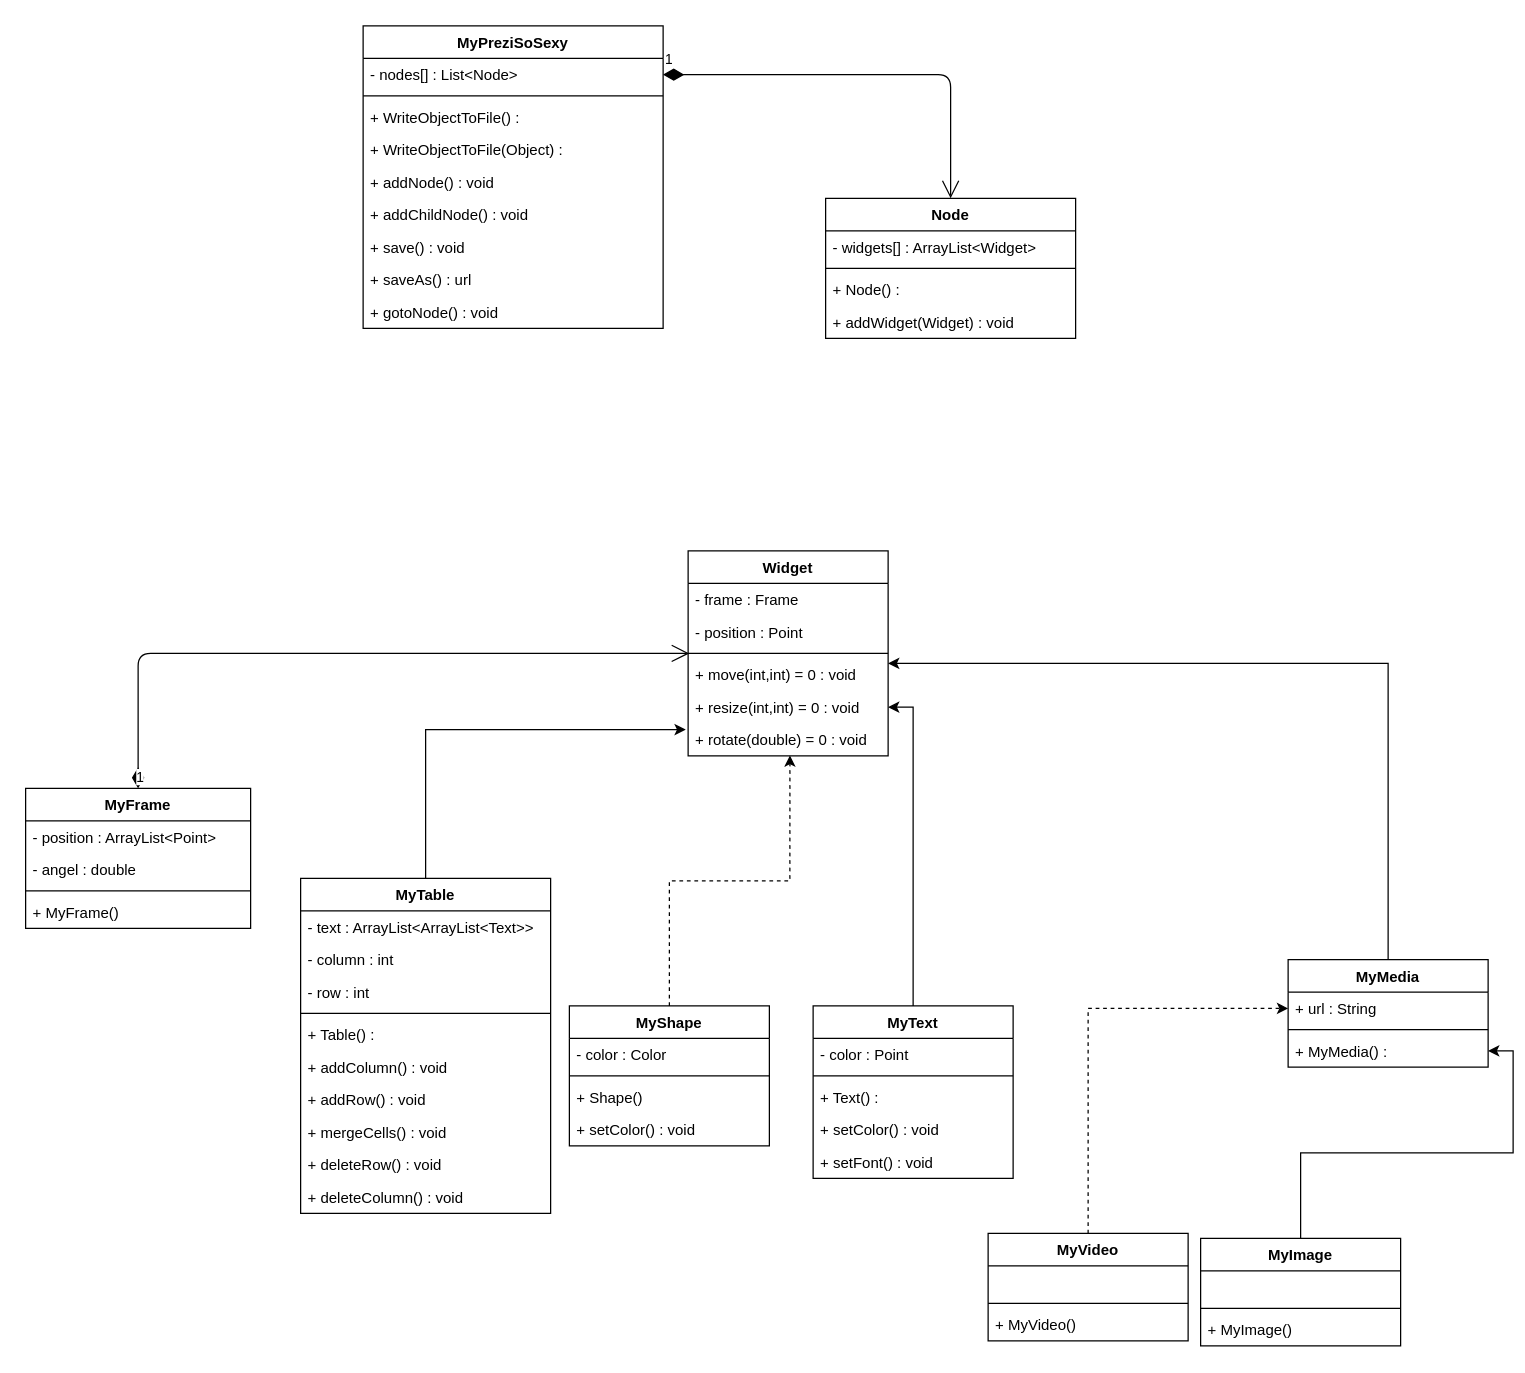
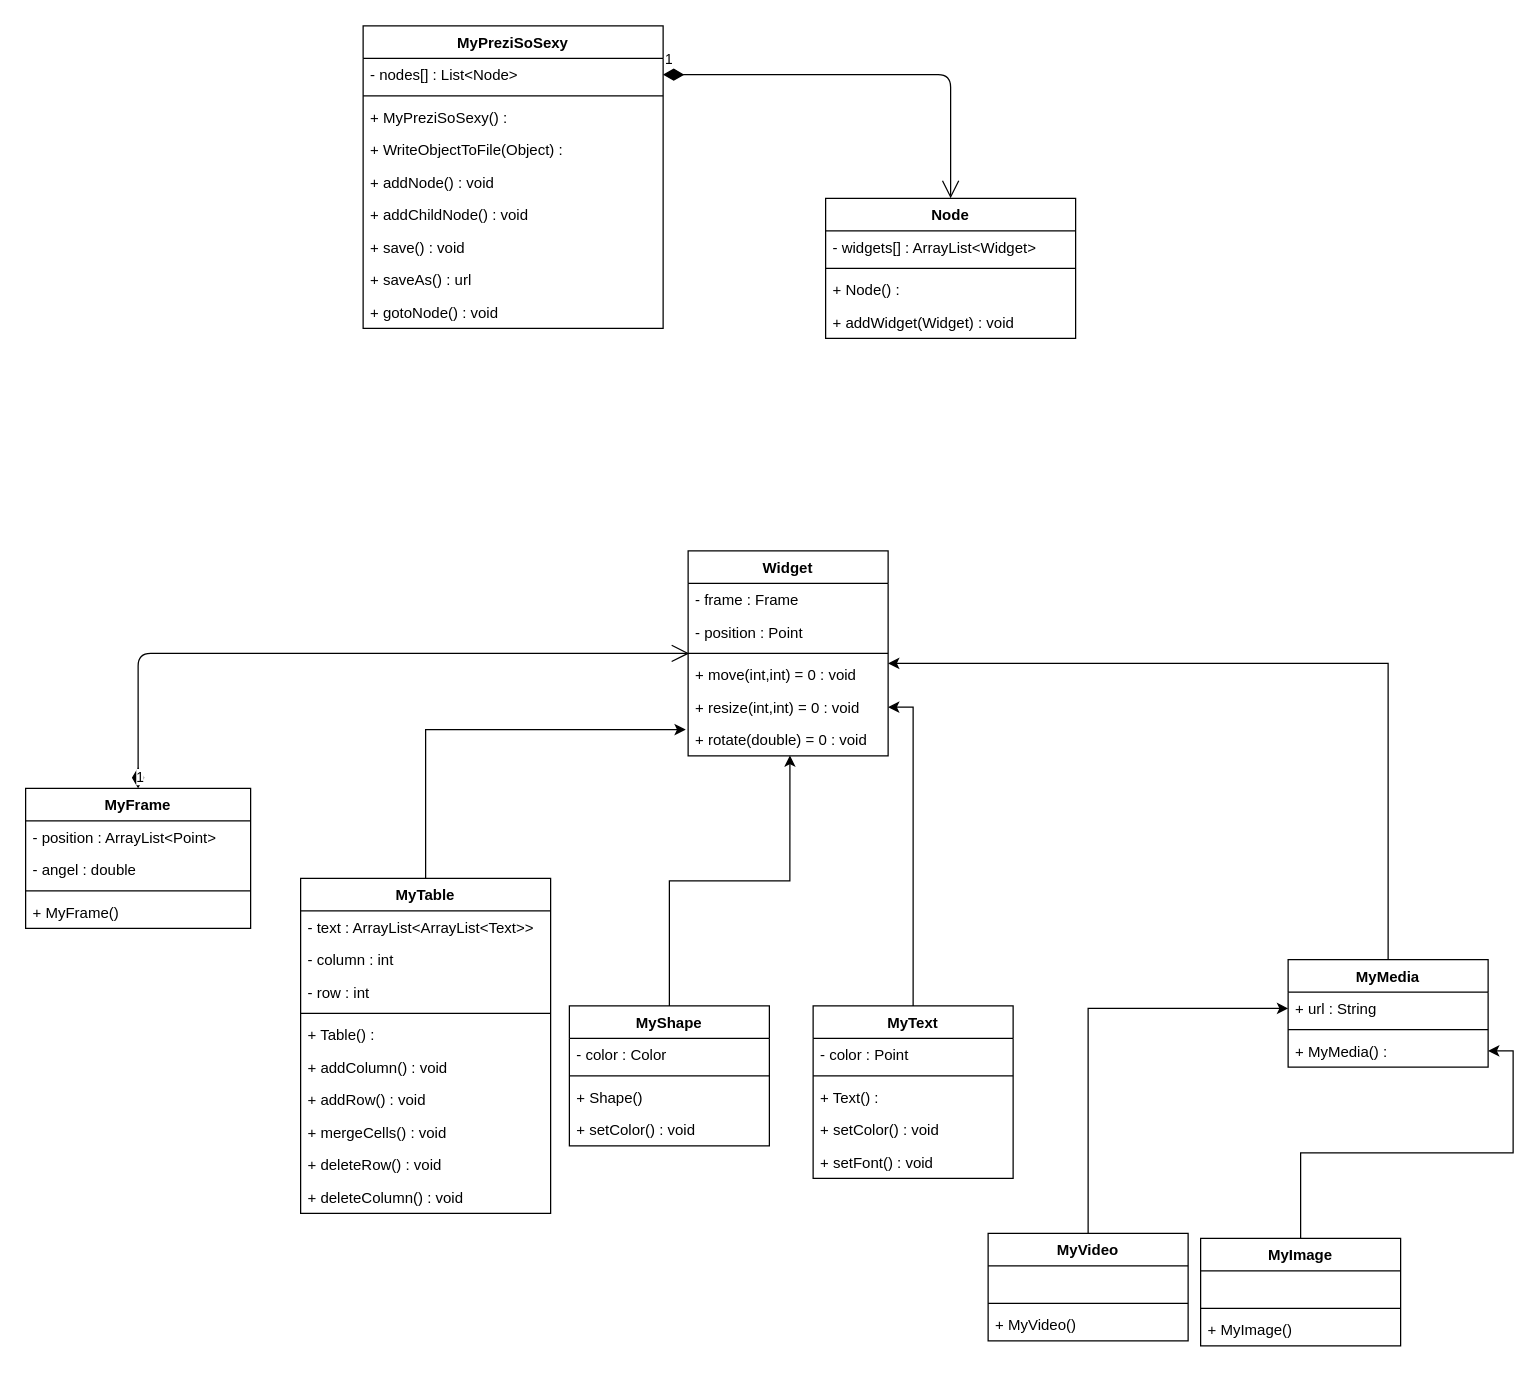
(455, 118) -> (442, 118)
(726, 881) -> (726, 881)
(1088, 1025) -> (1088, 1025)
